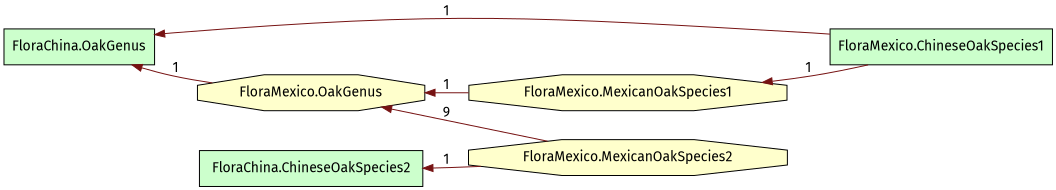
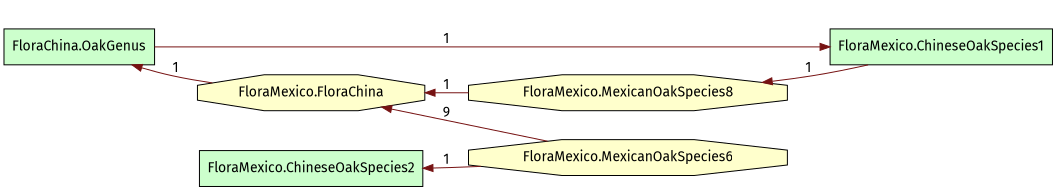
(497, 19) -> (487, 47)
(311, 93) -> (311, 93)
(628, 93) -> (628, 93)
(628, 158) -> (628, 158)
(311, 169) -> (311, 169)
